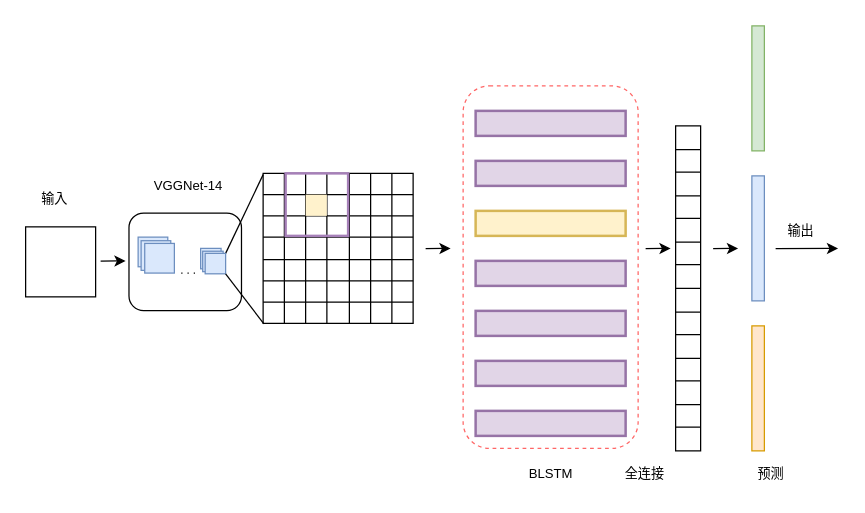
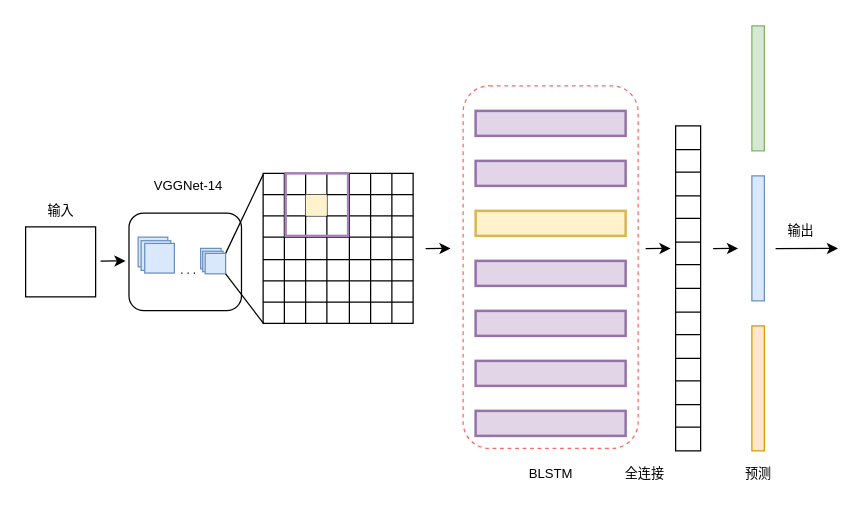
(54, 198) -> (61, 211)
(771, 473) -> (758, 473)
